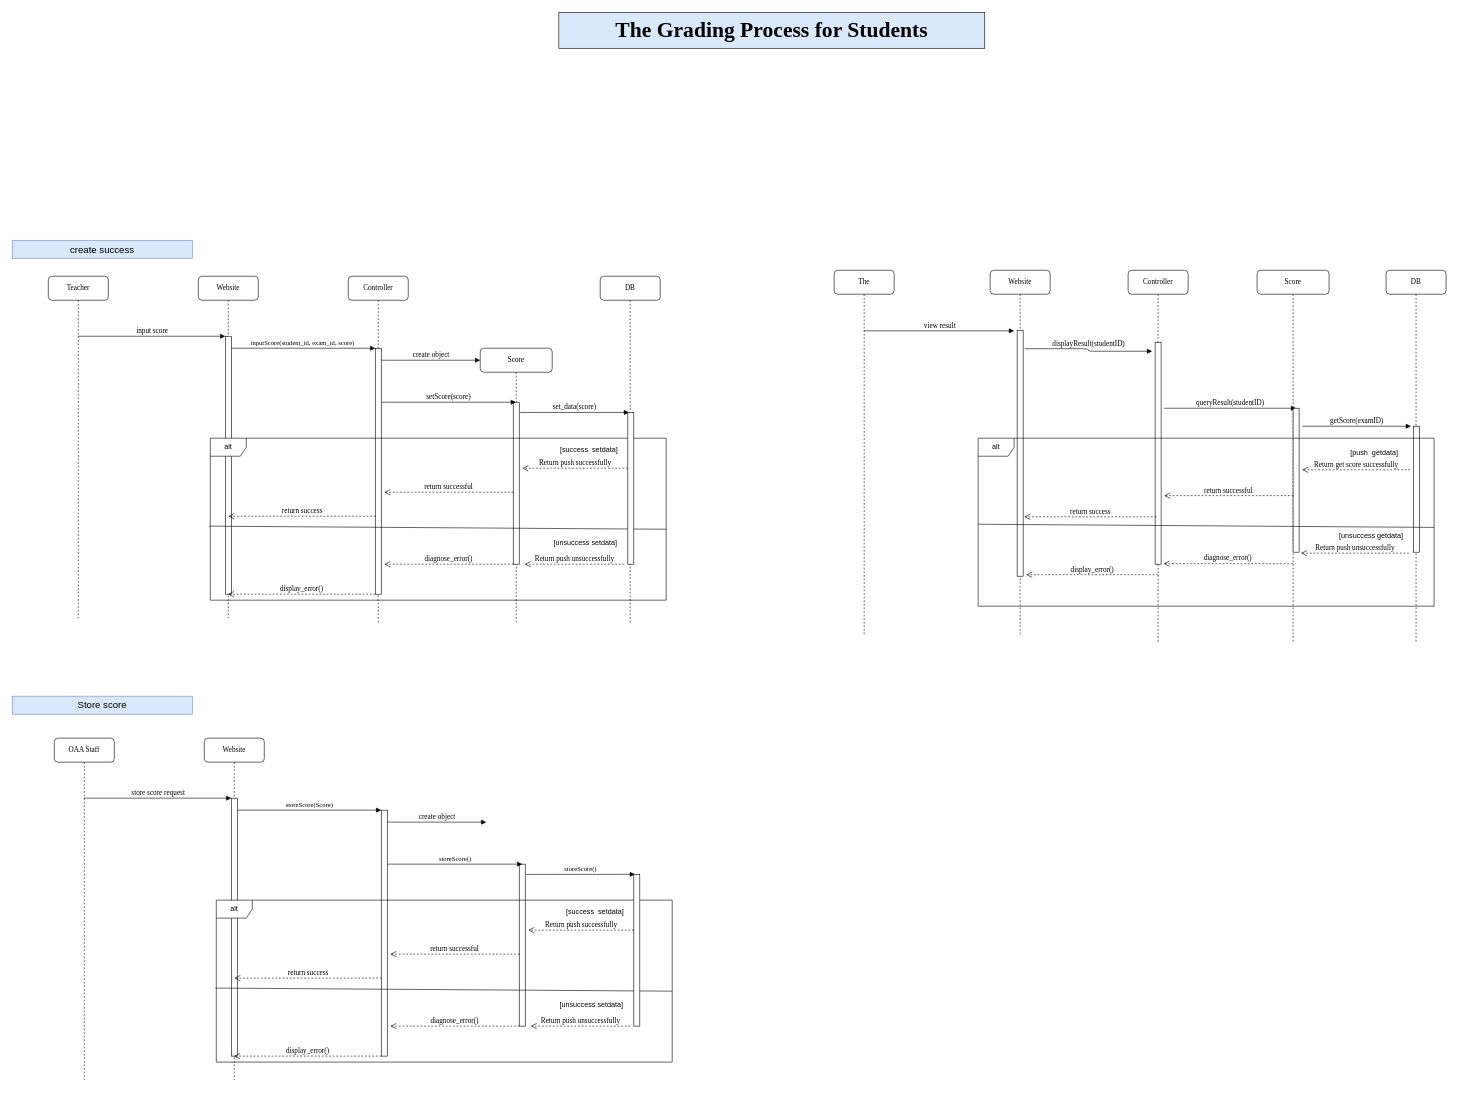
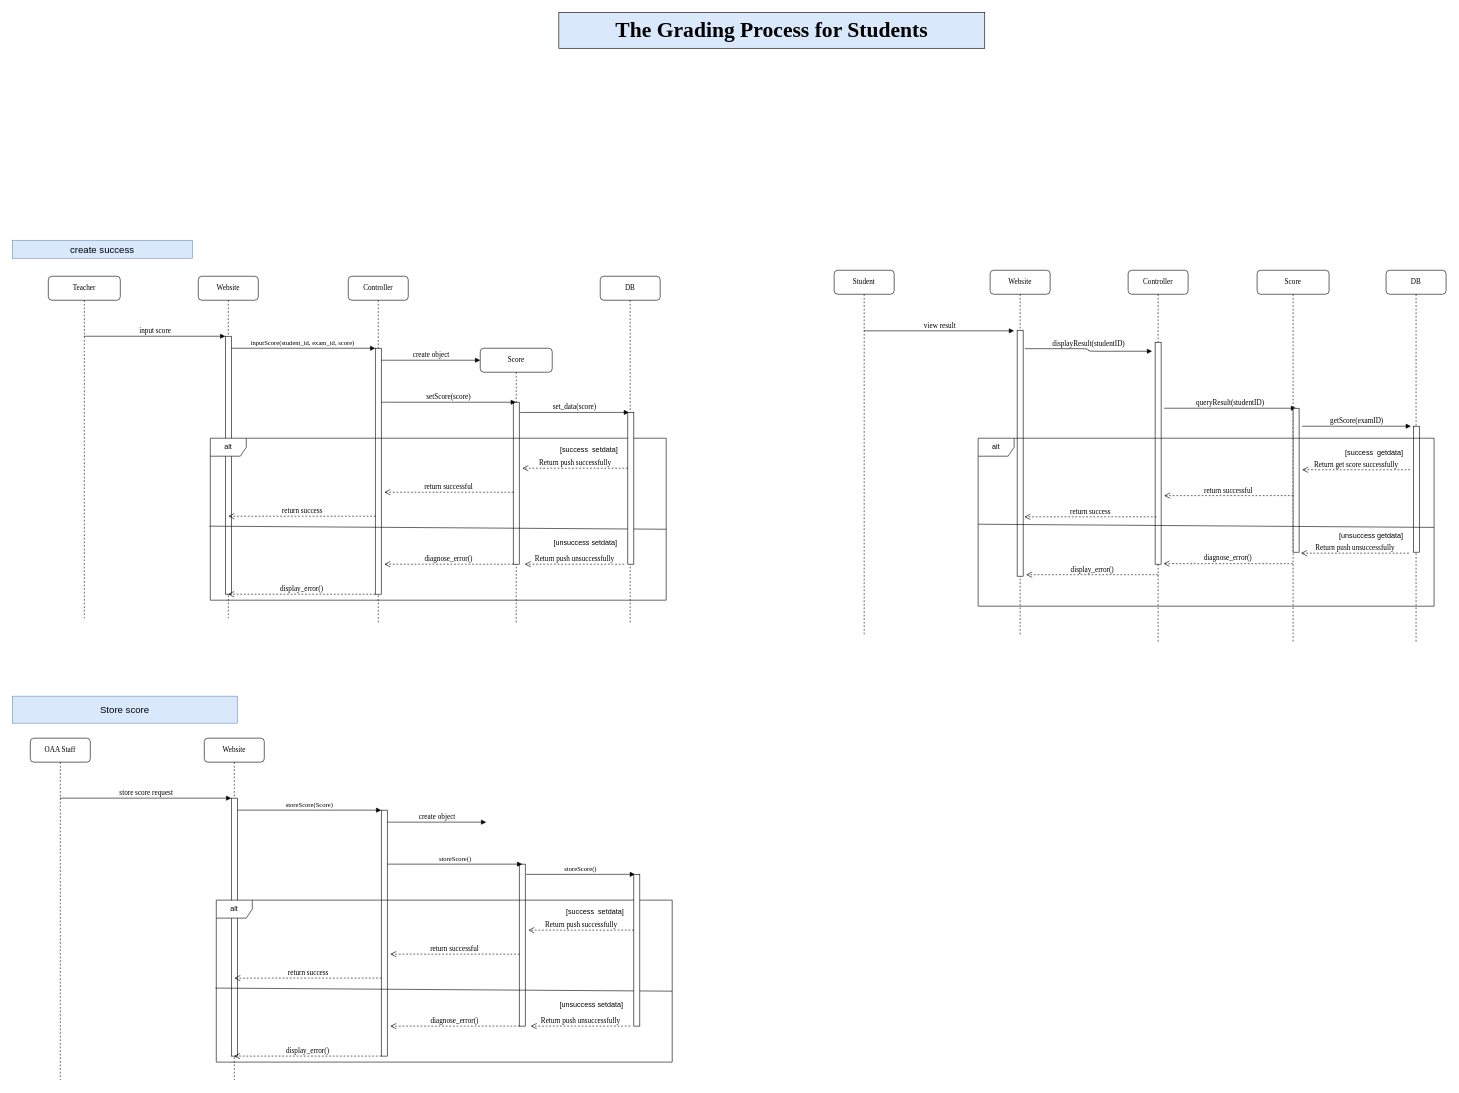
(864, 282) -> (864, 282)
(78, 447) -> (84, 447)
(1375, 453) -> (1375, 453)
(102, 705) -> (125, 710)
(84, 909) -> (60, 909)
